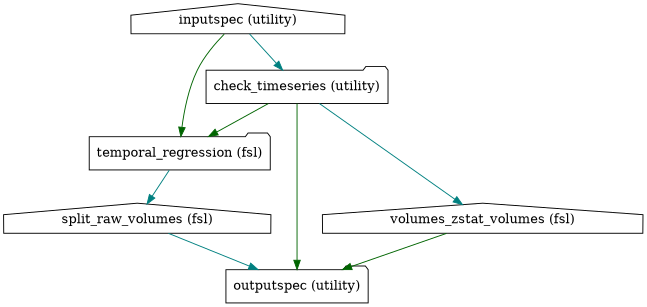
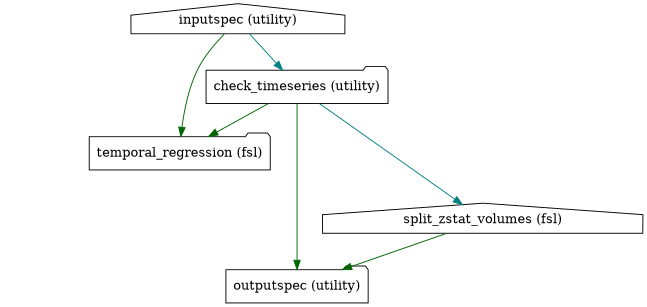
(137, 220) -> none
(483, 220) -> (483, 220)
